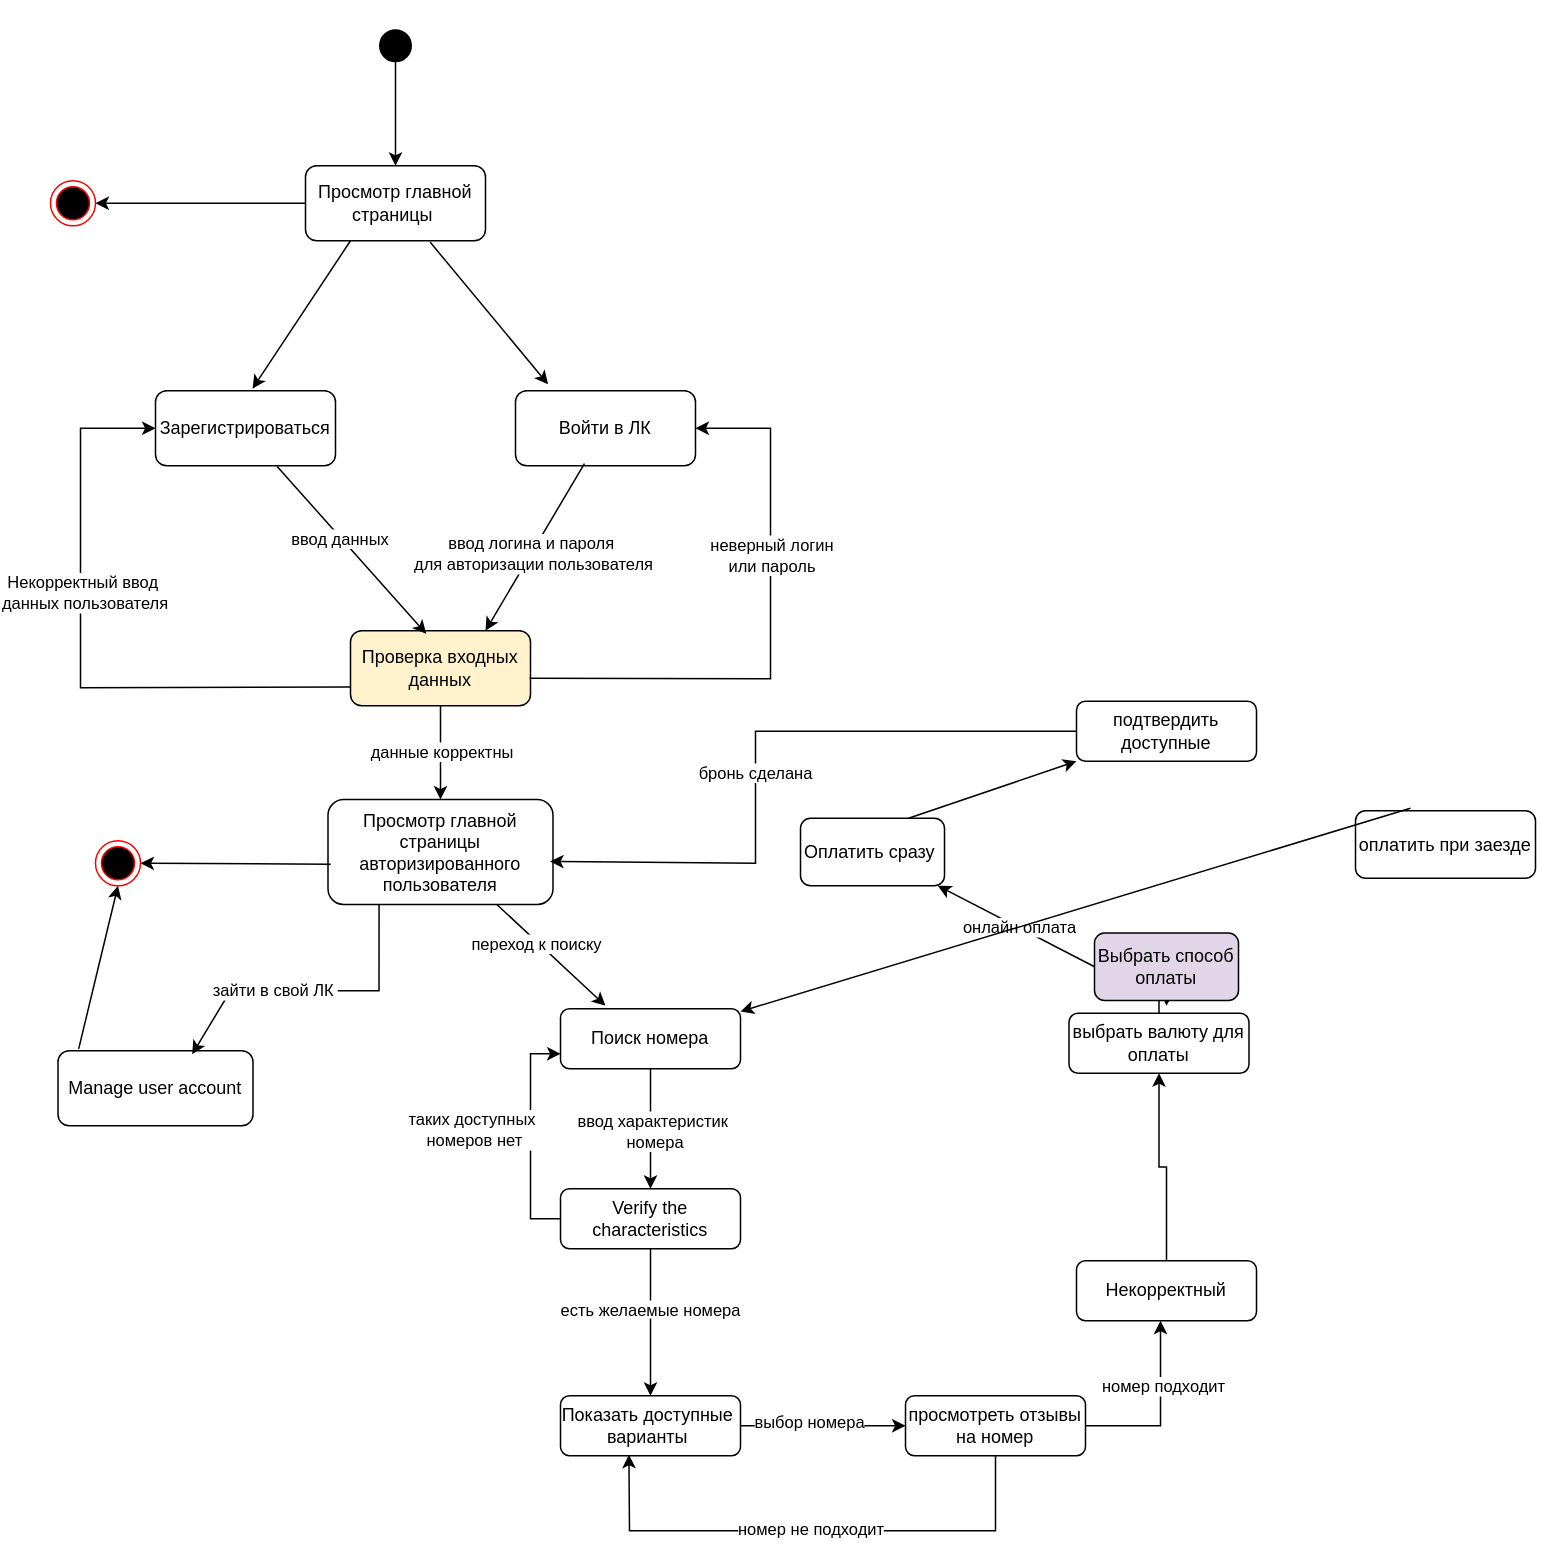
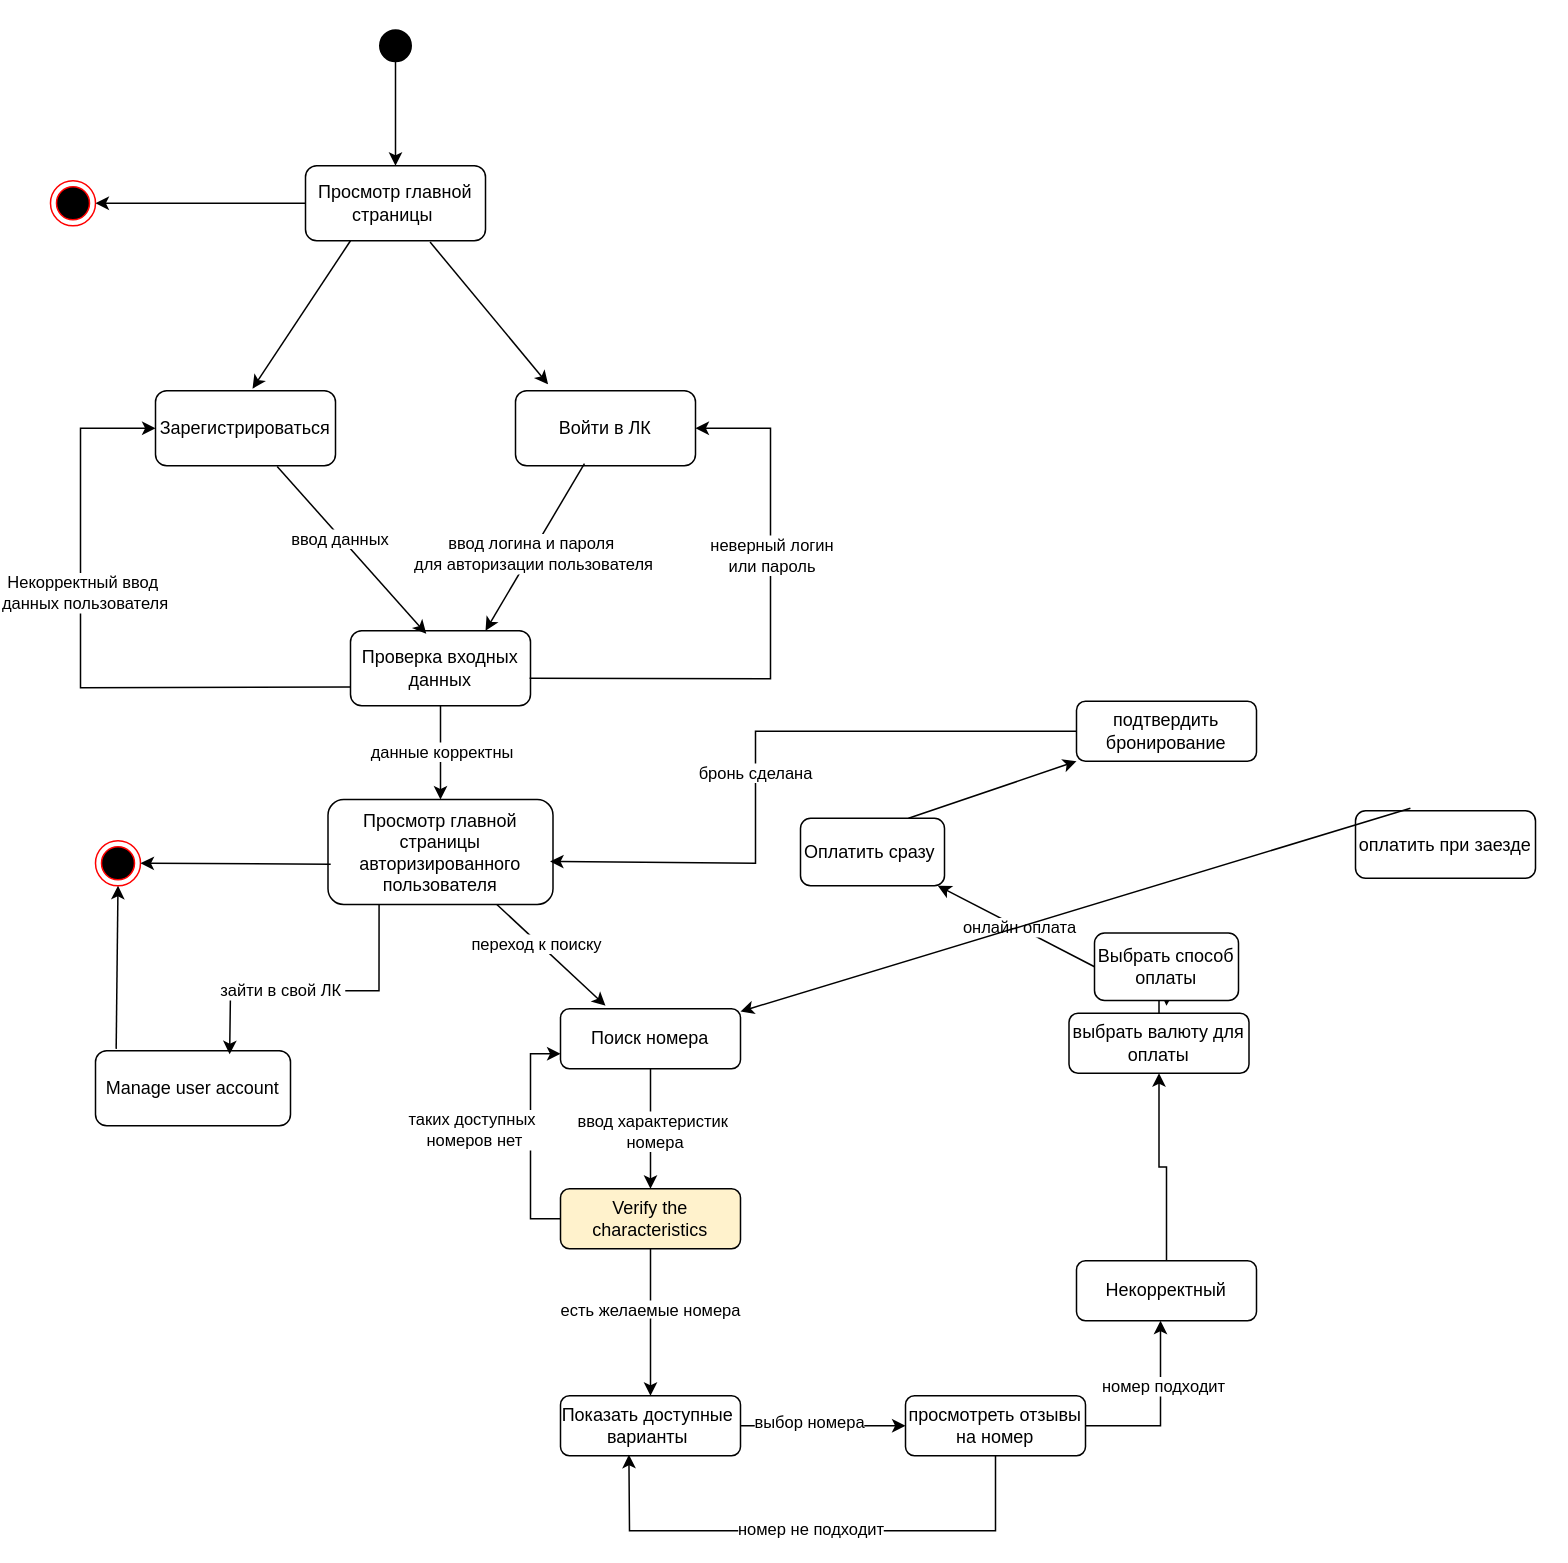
(440, 668) -> (440, 668)
(1166, 731) -> (1166, 731)
(1166, 967) -> (1166, 967)
(155, 1088) -> (193, 1088)
(650, 1219) -> (650, 1219)
